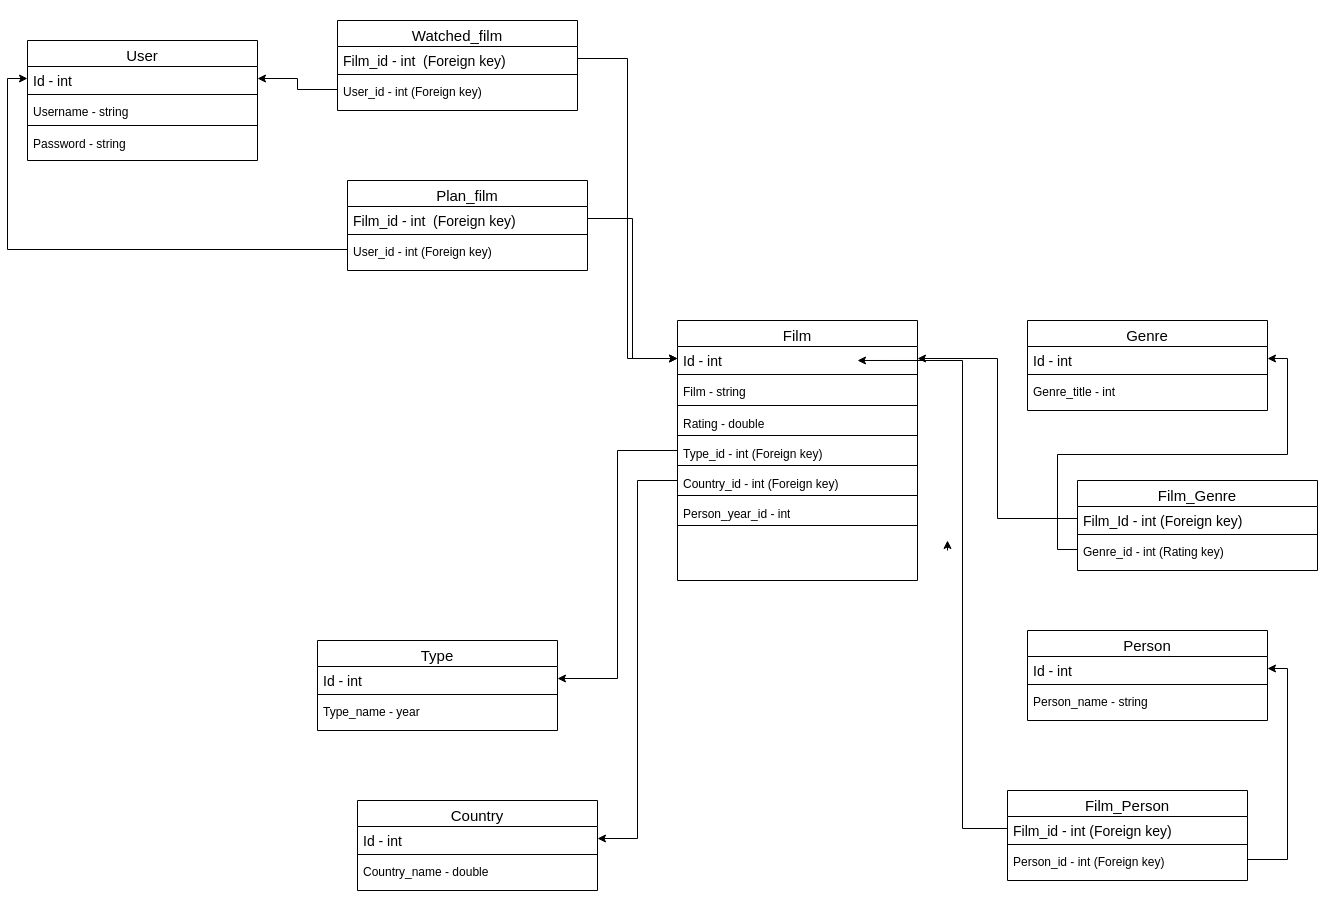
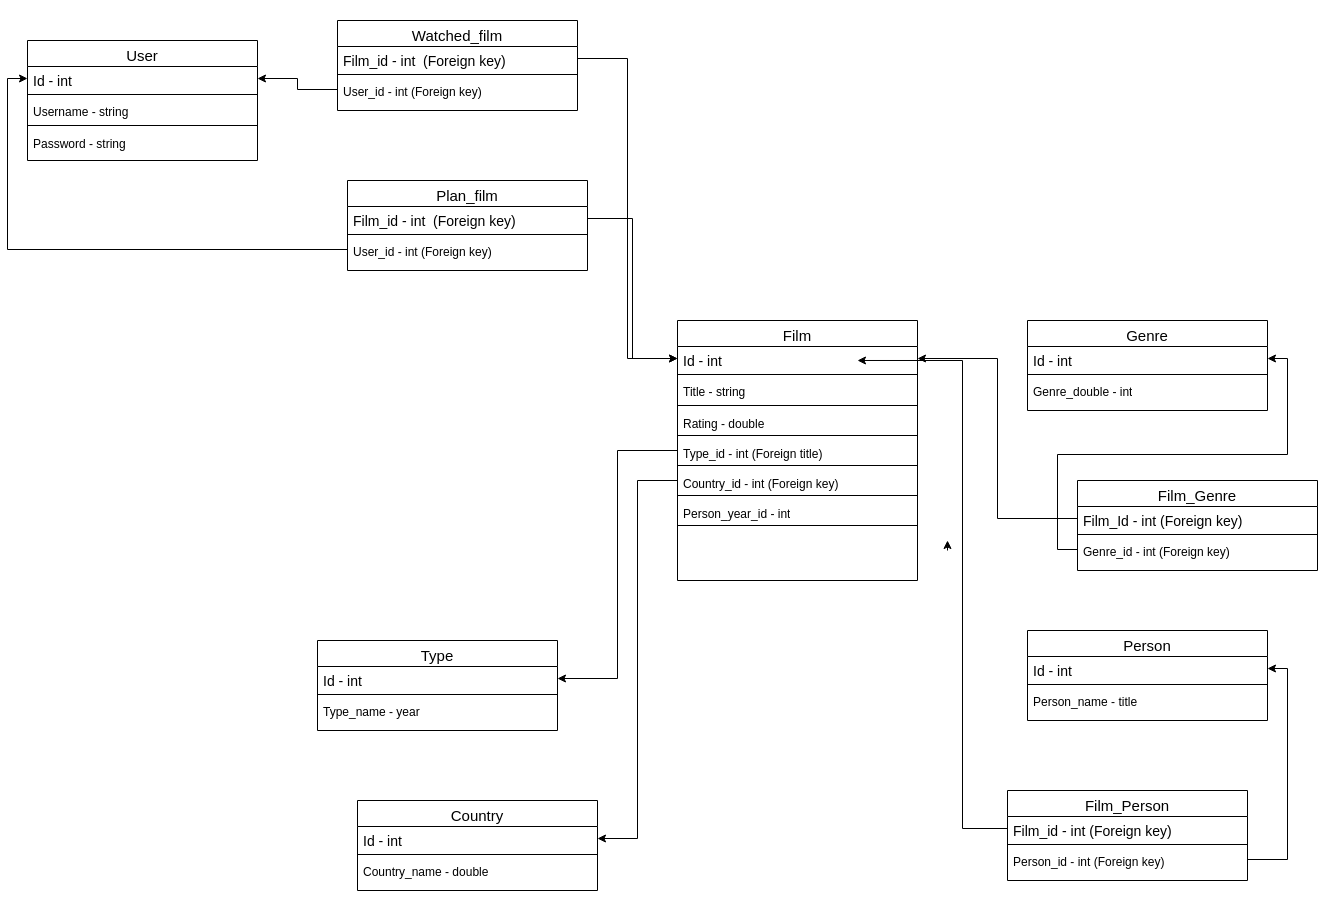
(719, 393) -> (723, 393)
(1083, 393) -> (1088, 393)
(763, 455) -> (767, 455)
(1163, 553) -> (1167, 553)
(1096, 703) -> (1091, 703)
